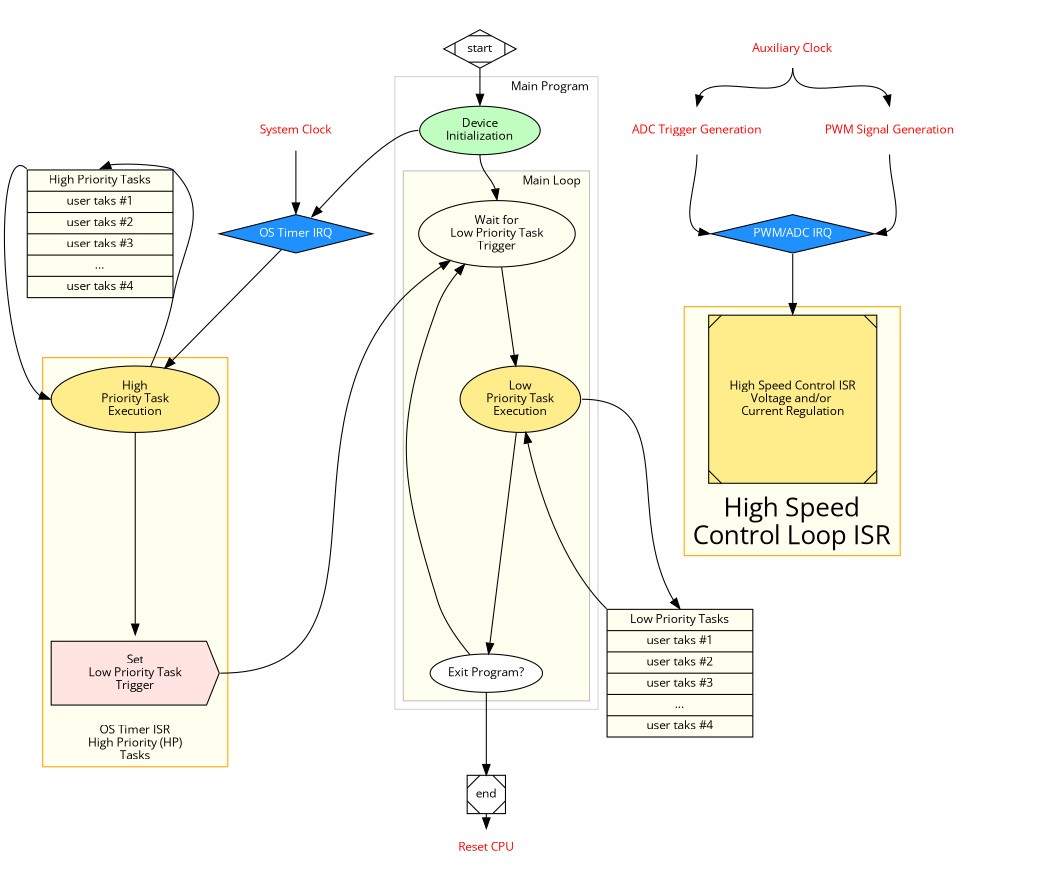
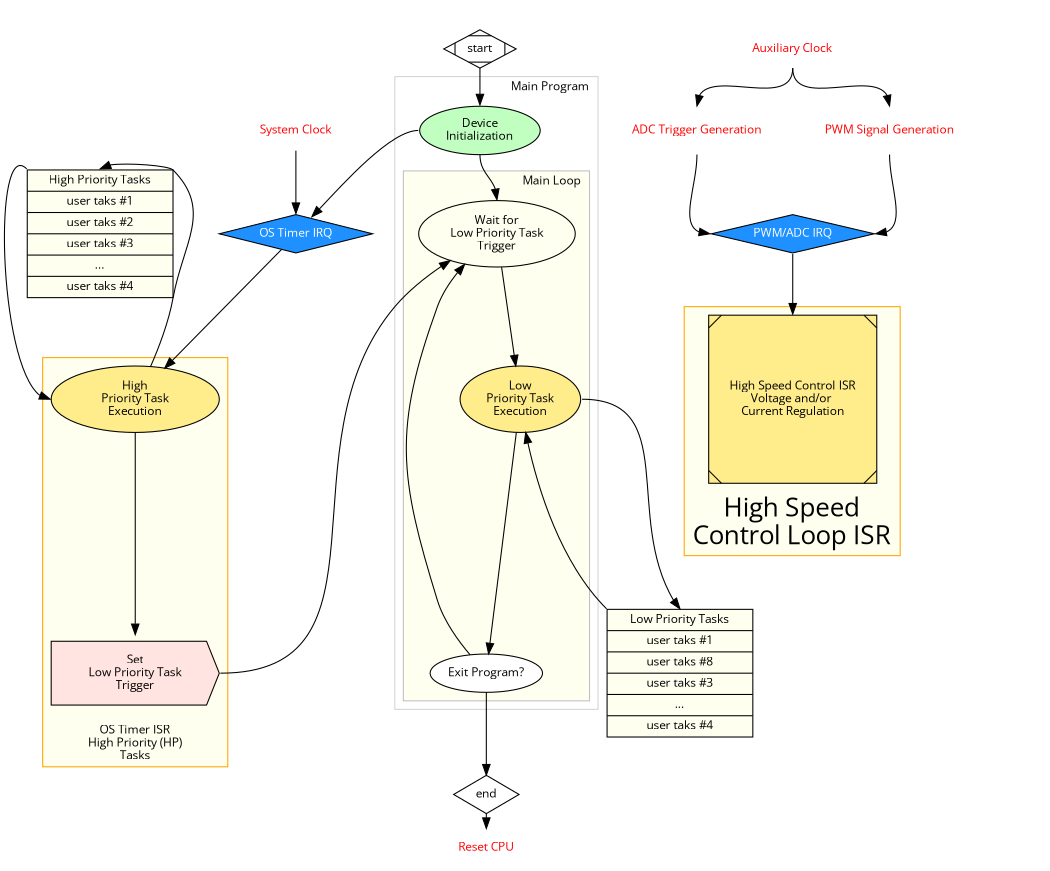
(680, 662) -> (680, 662)
(486, 794) -> (486, 794)
